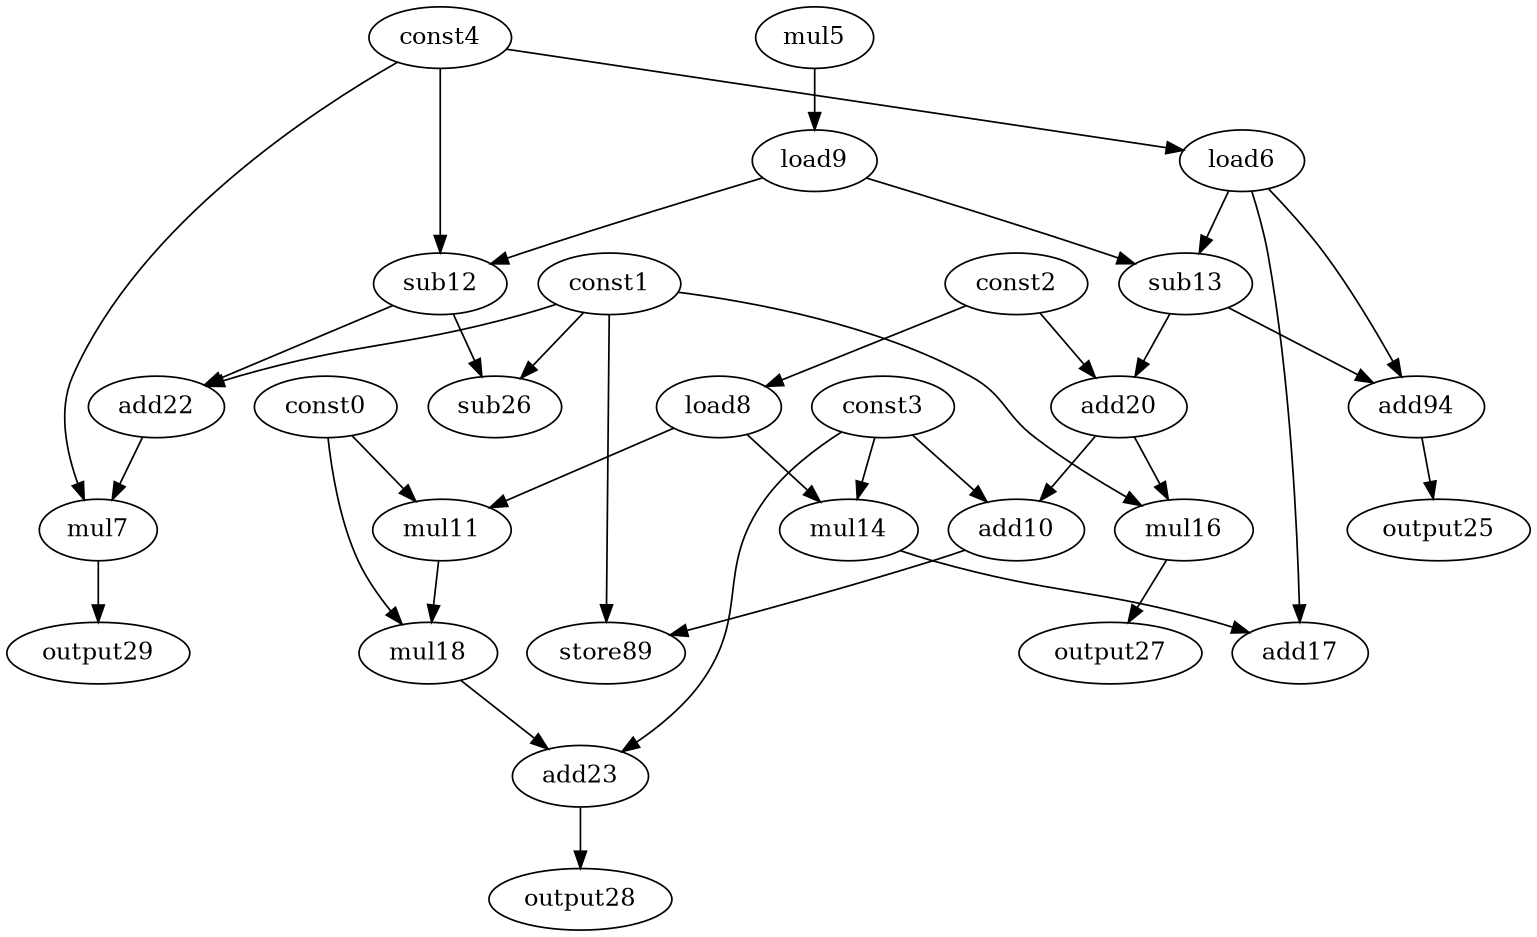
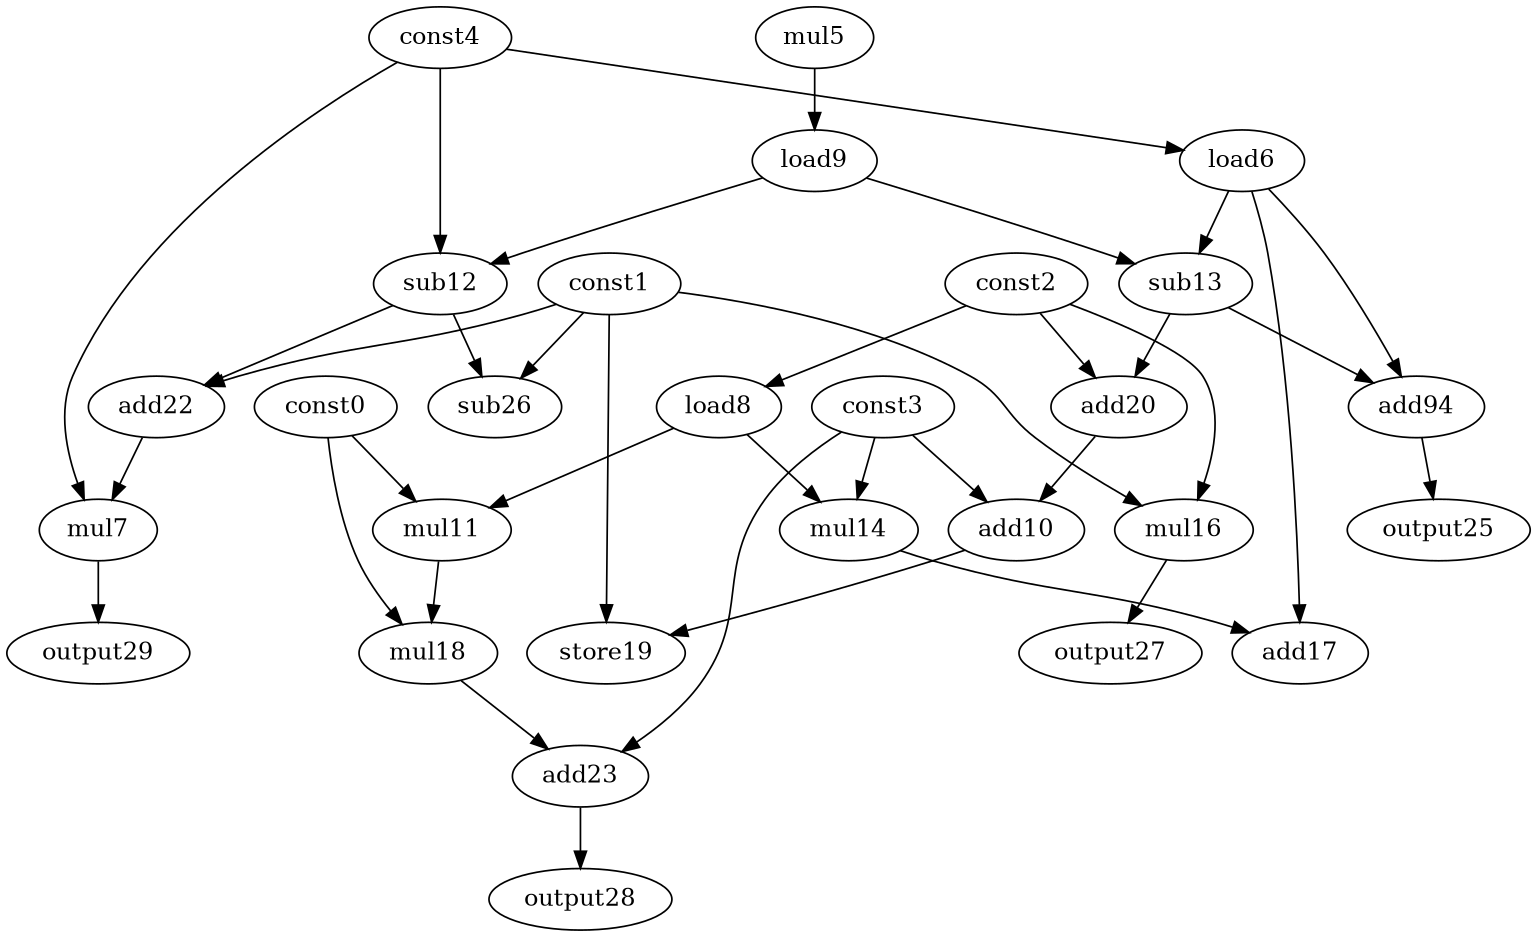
(1147, 461) -> (1188, 362)
(606, 653) -> (606, 653)
